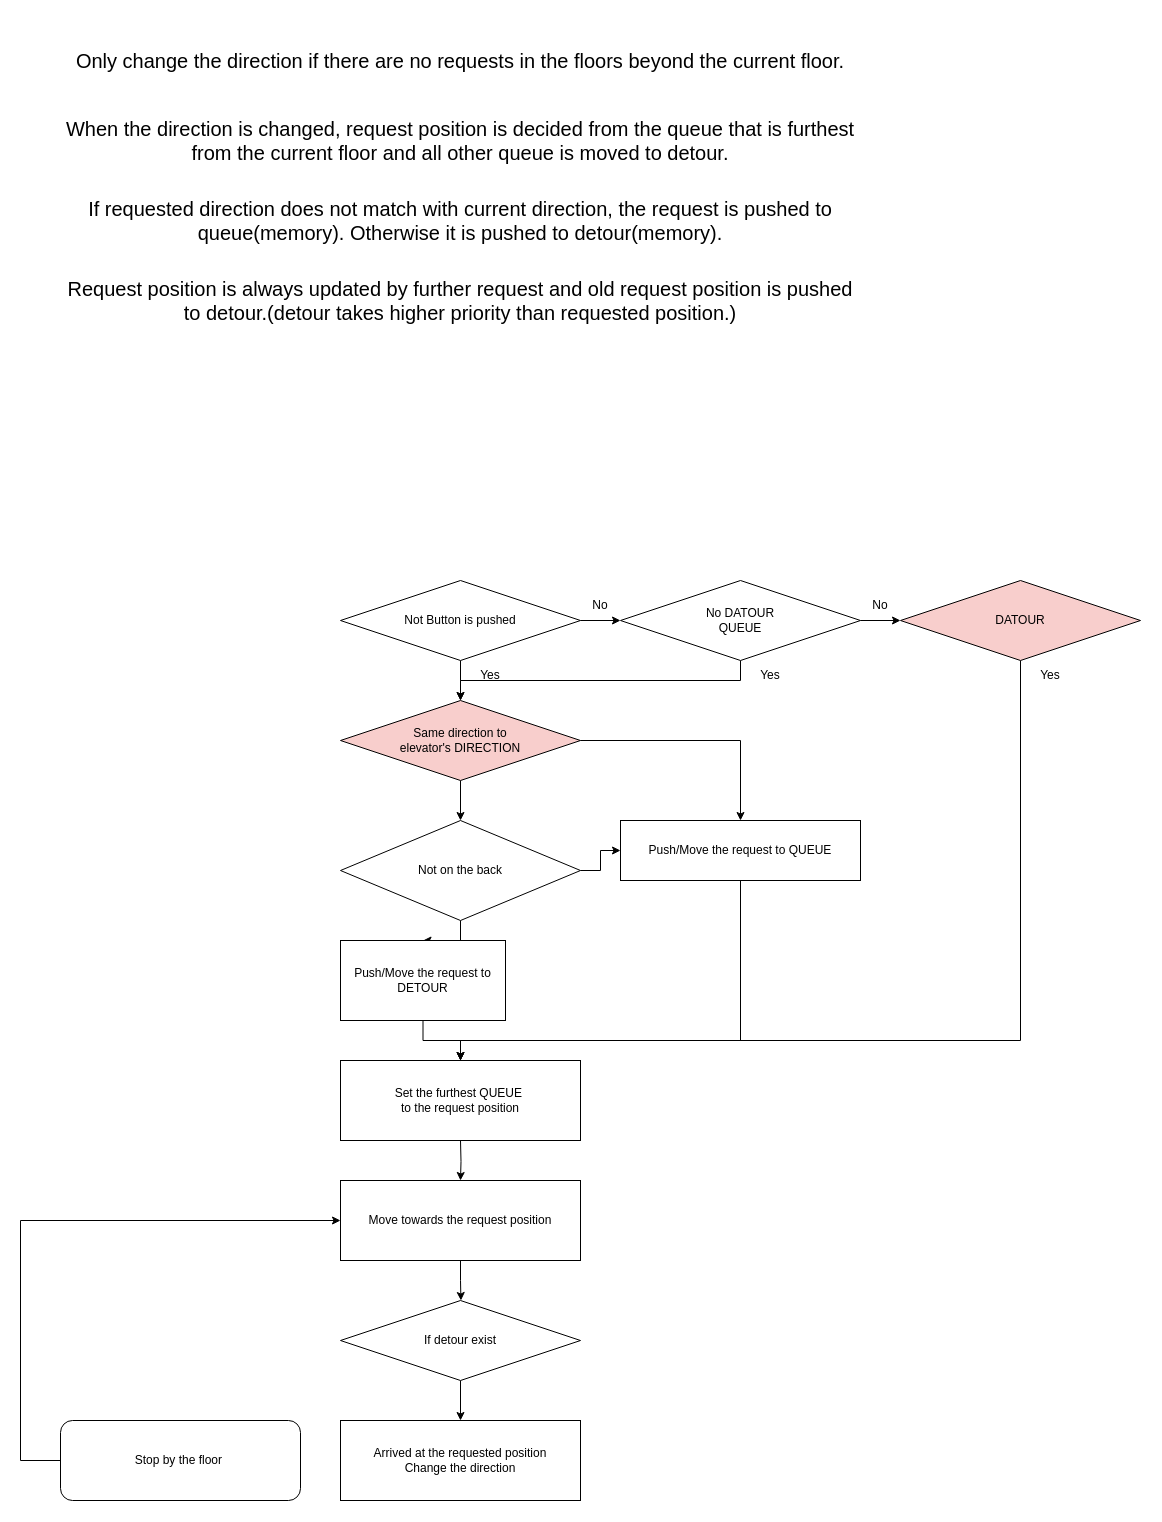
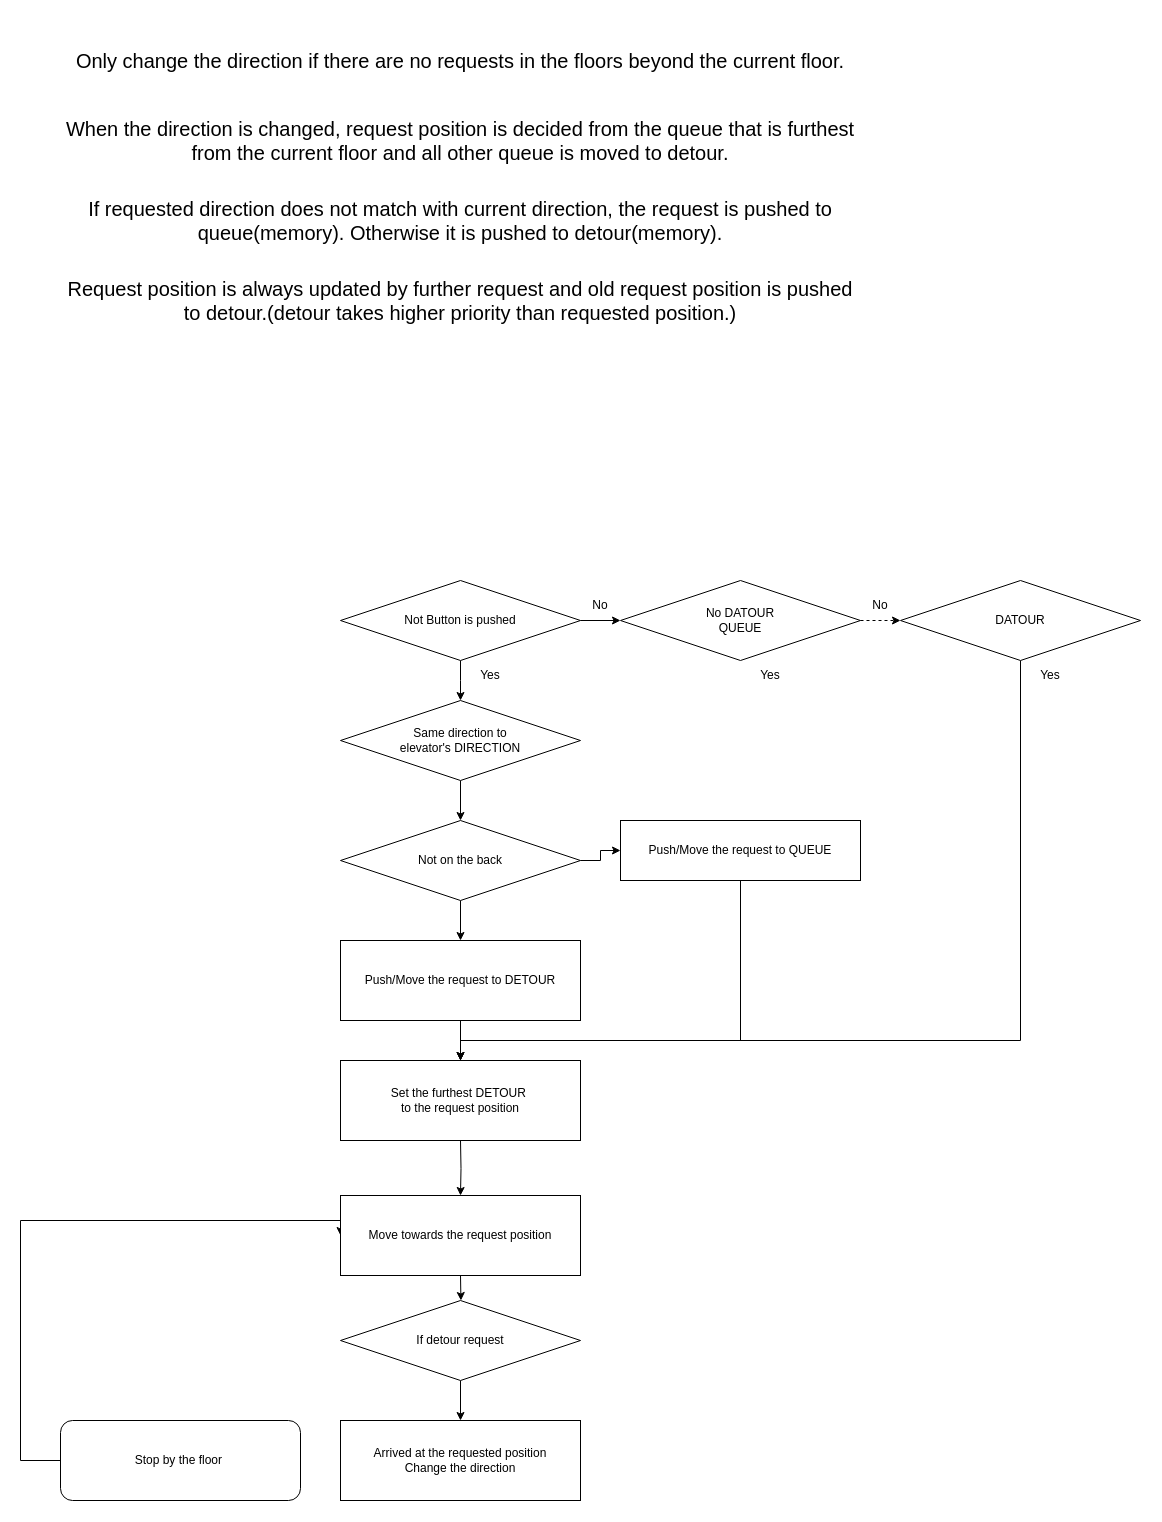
(877, 621) -> (877, 621)
(1021, 621) -> (1021, 621)
(612, 681) -> none
(461, 741) -> (461, 741)
(697, 741) -> none
(461, 871) -> (461, 861)
(423, 981) -> (461, 981)
(461, 1101) -> (461, 1101)
(461, 1221) -> (461, 1236)
(461, 1341) -> (461, 1341)
